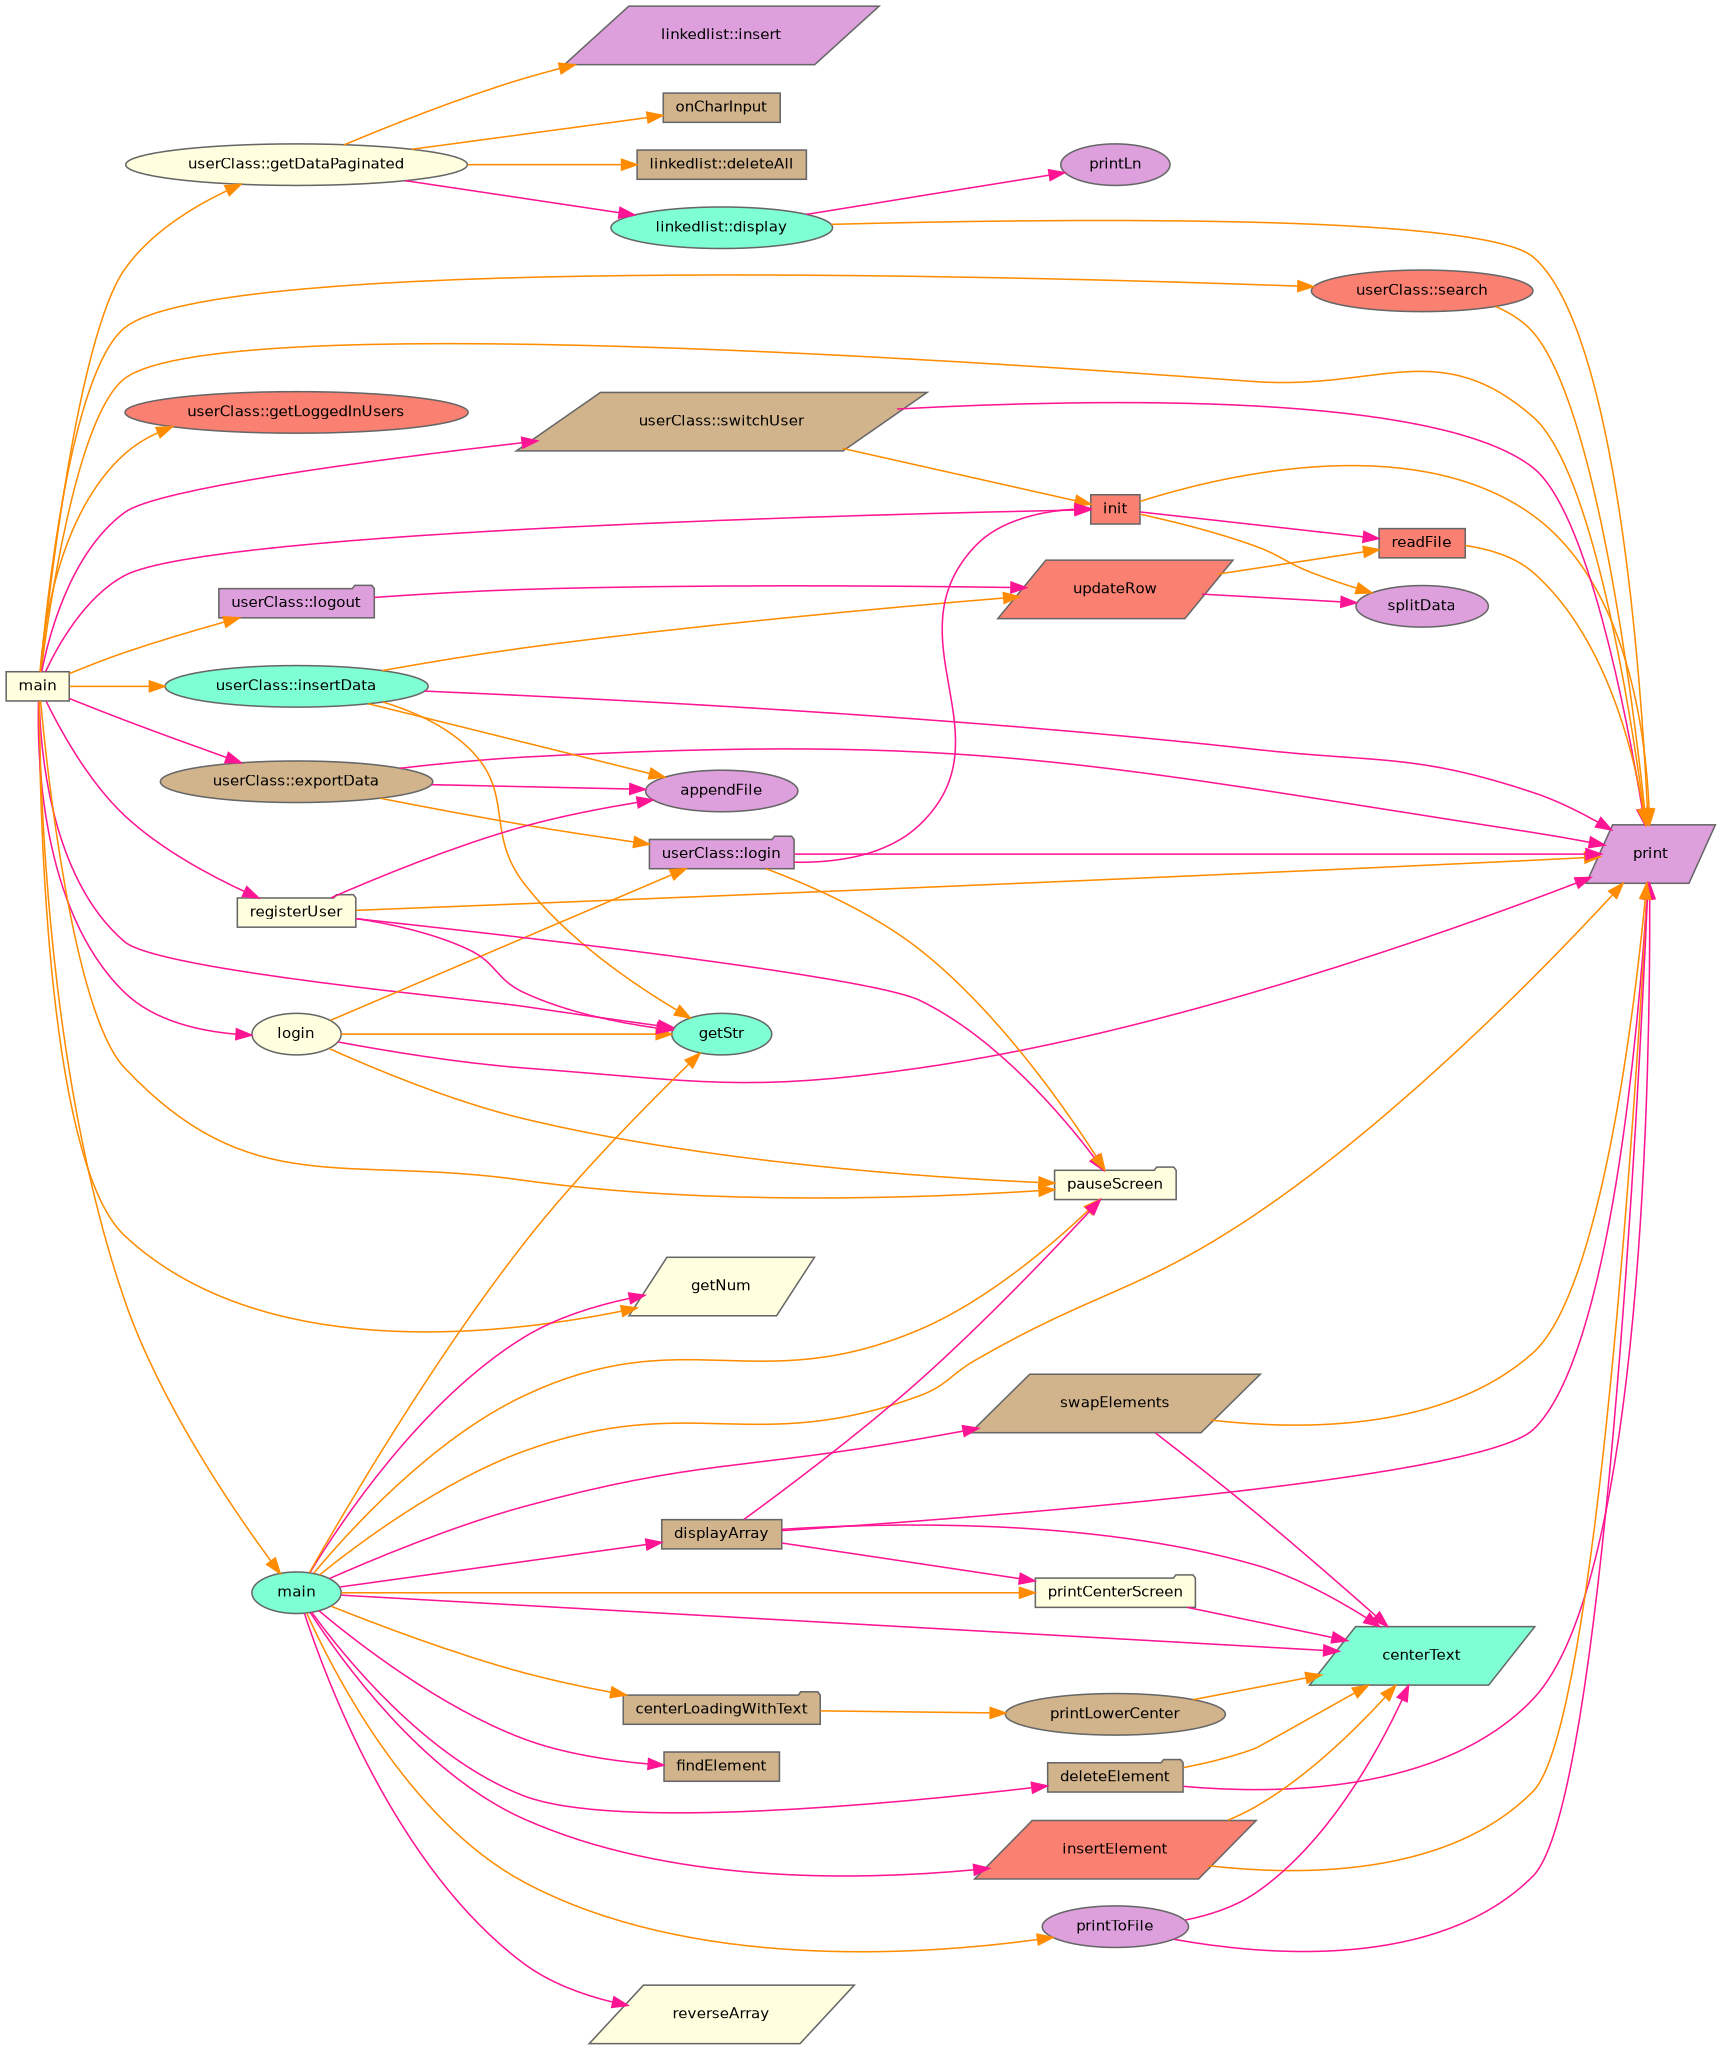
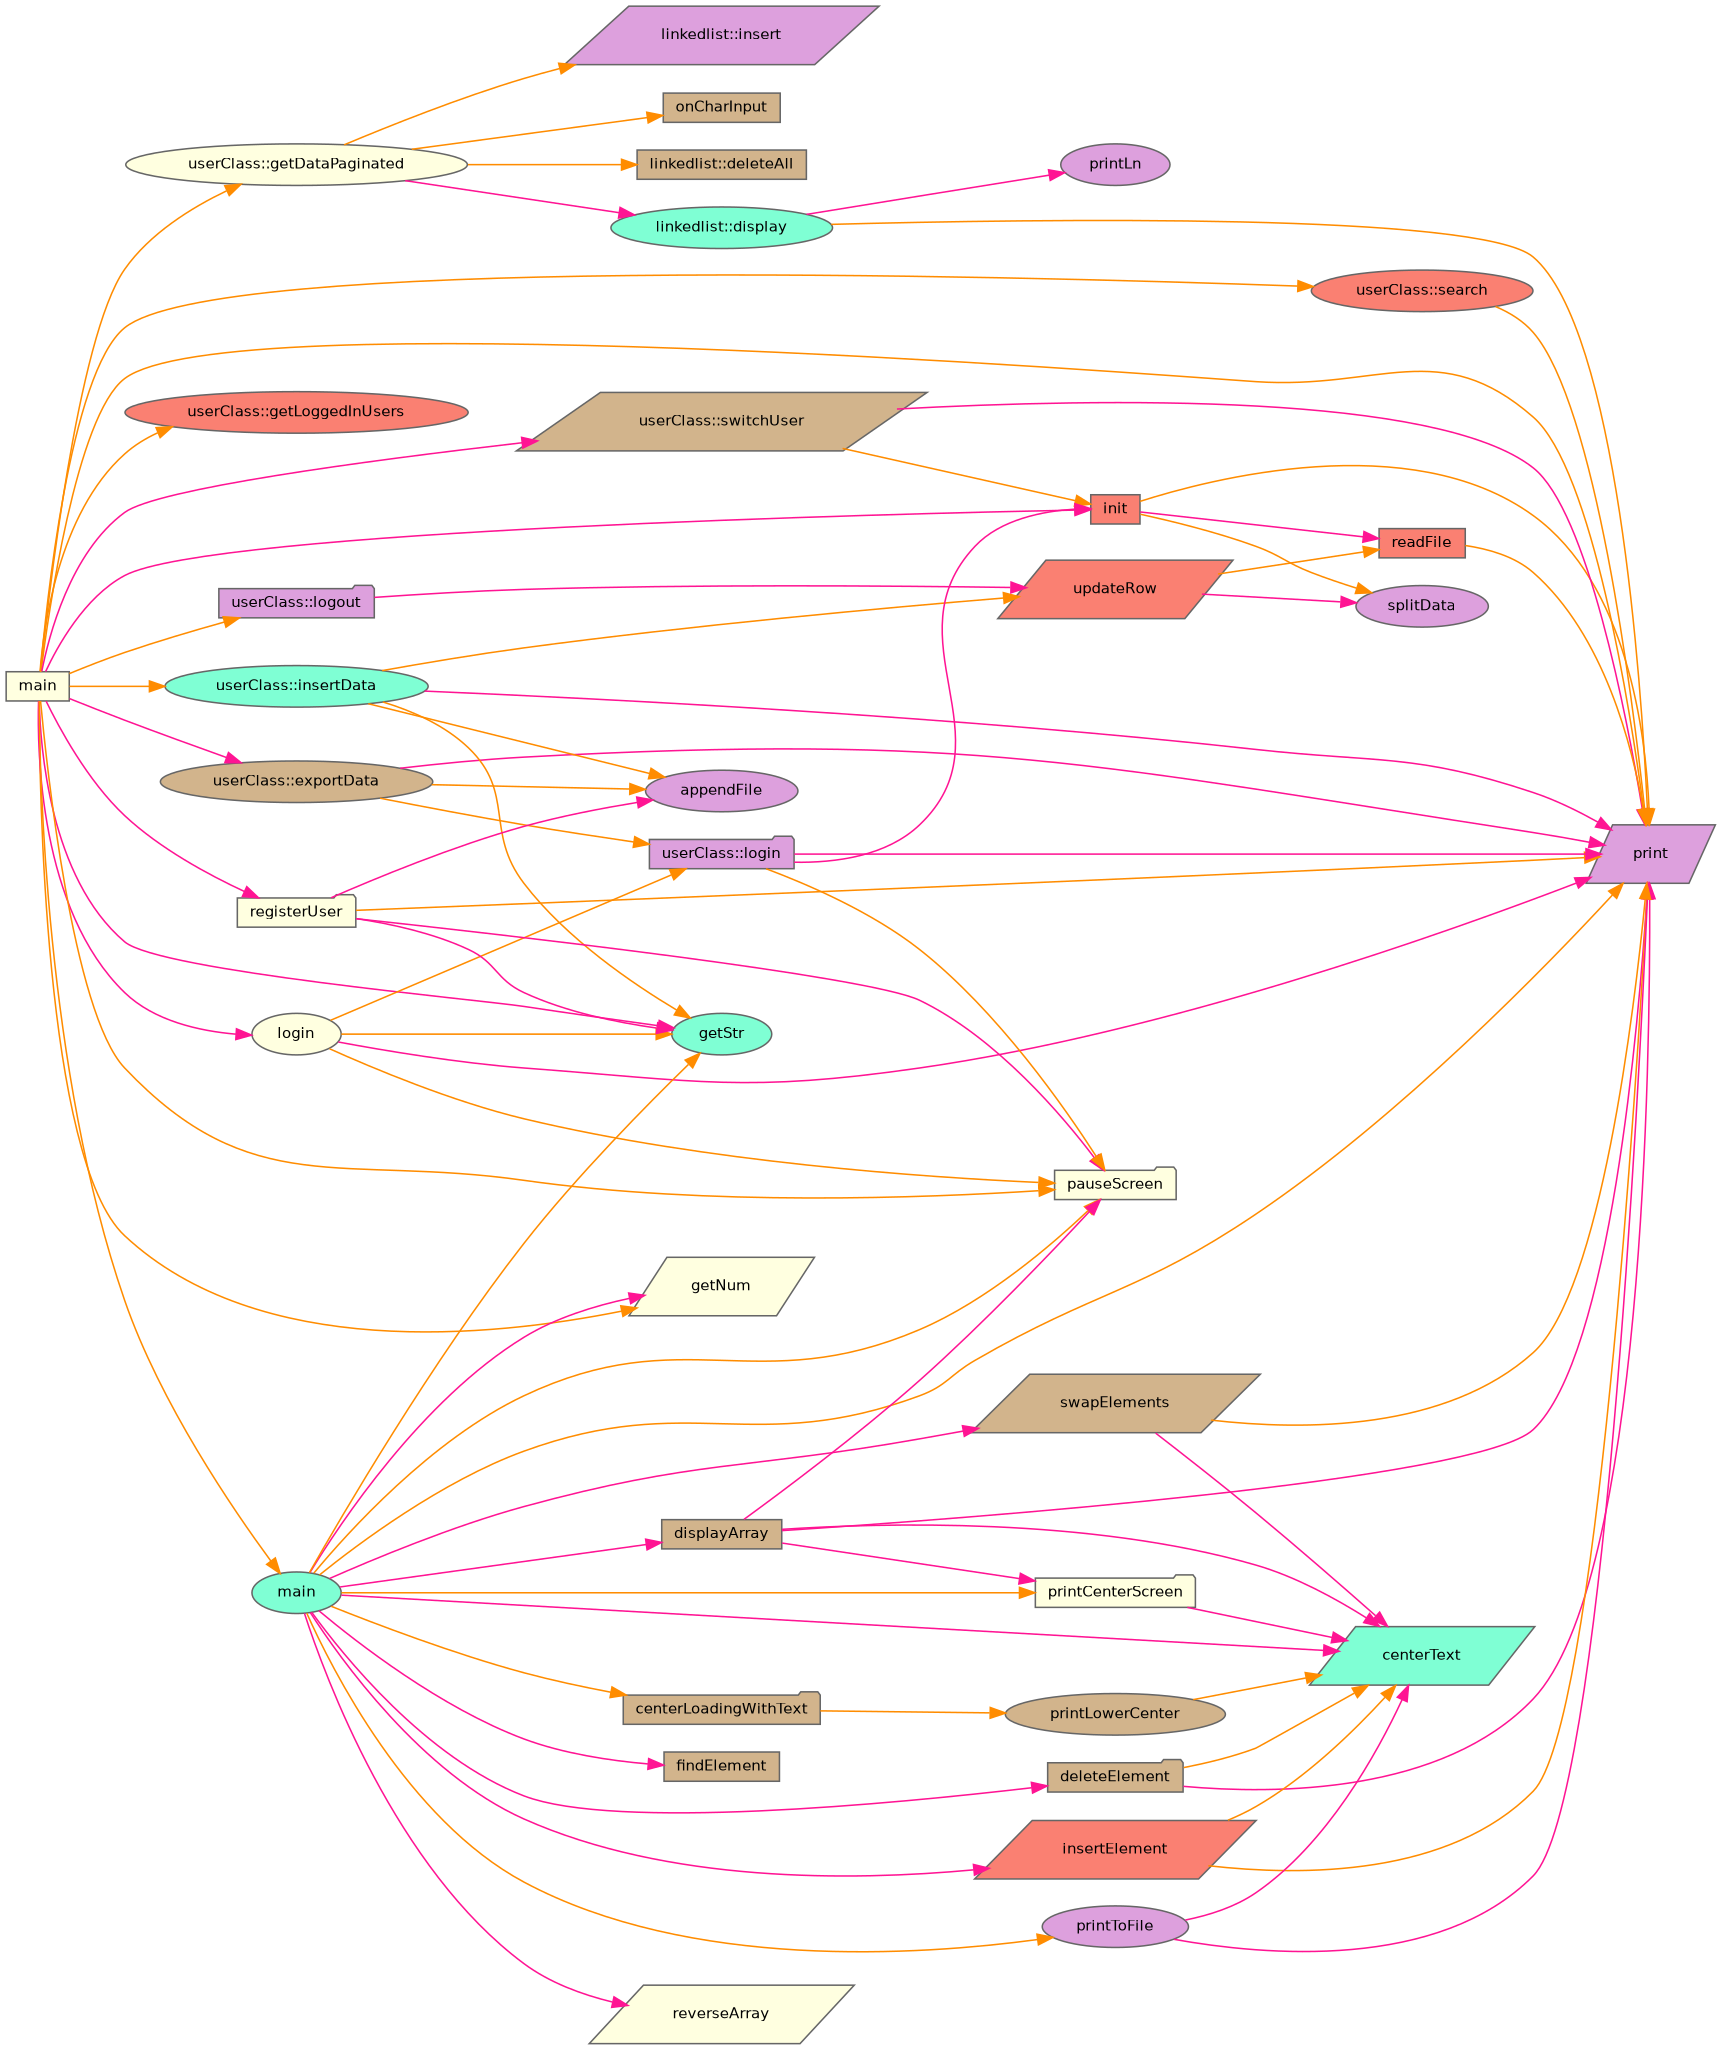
(531, 787) -> (531, 787)
